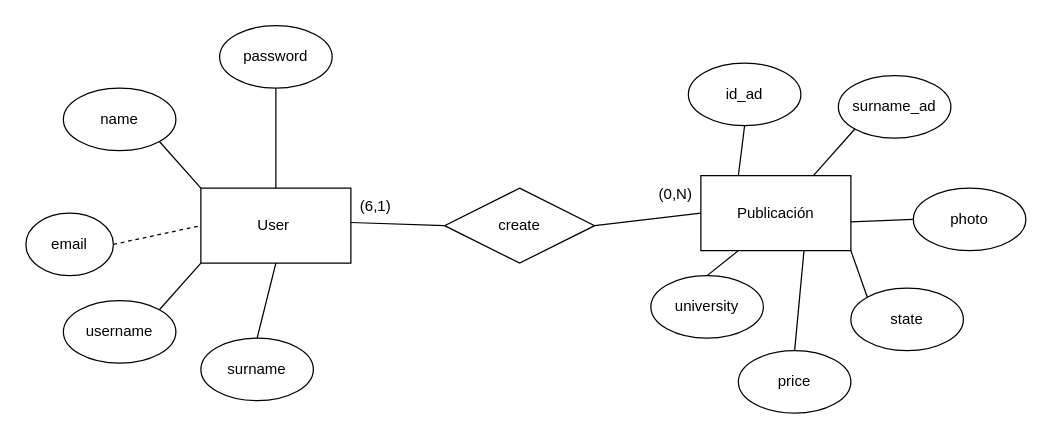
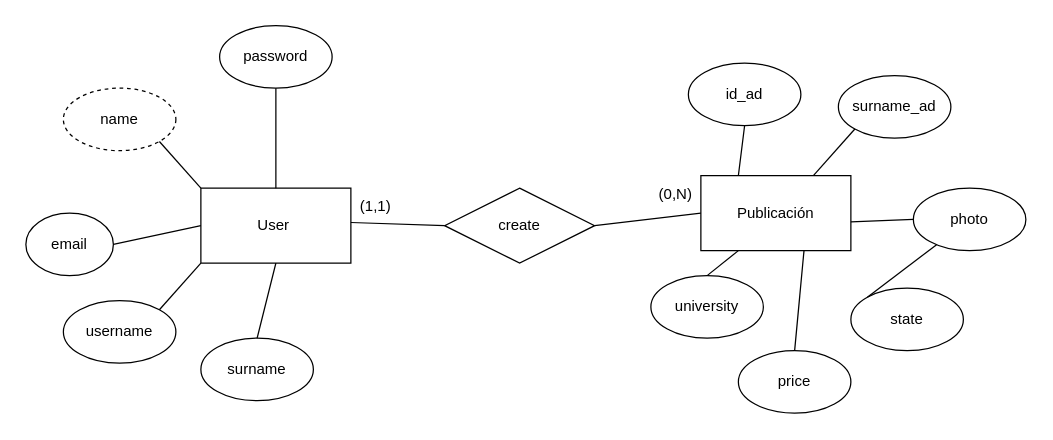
(119, 119) -> (119, 119)
(376, 207) -> (376, 207)
(157, 235) -> (157, 235)
(859, 274) -> (902, 271)
